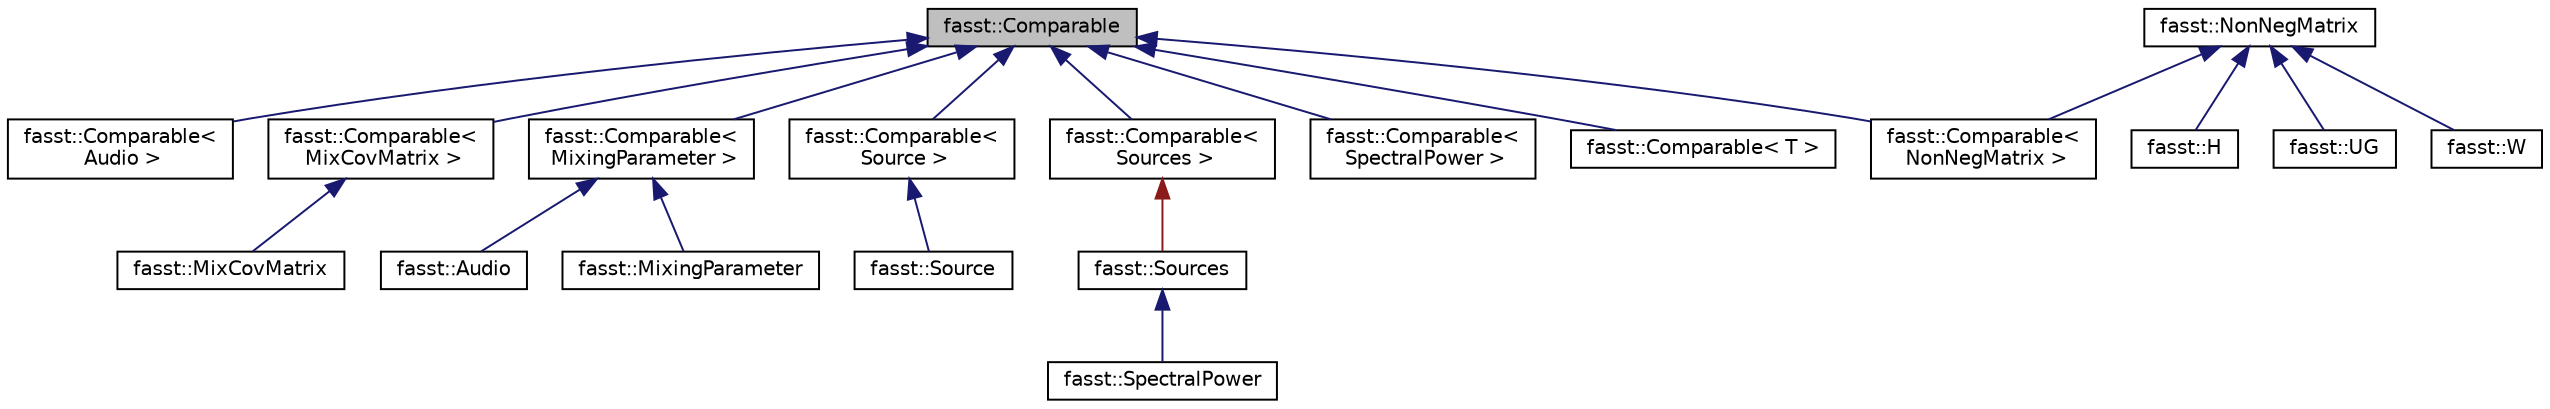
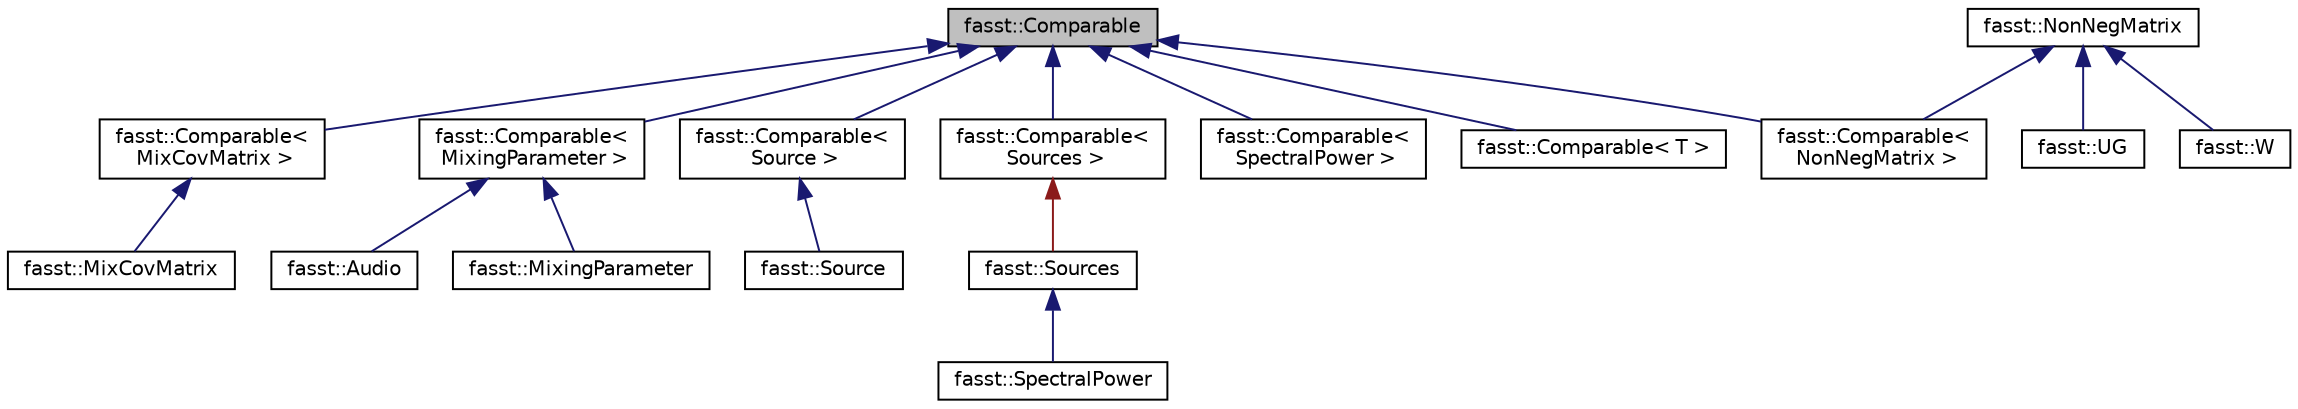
(120, 149) -> none
(2185, 149) -> none
